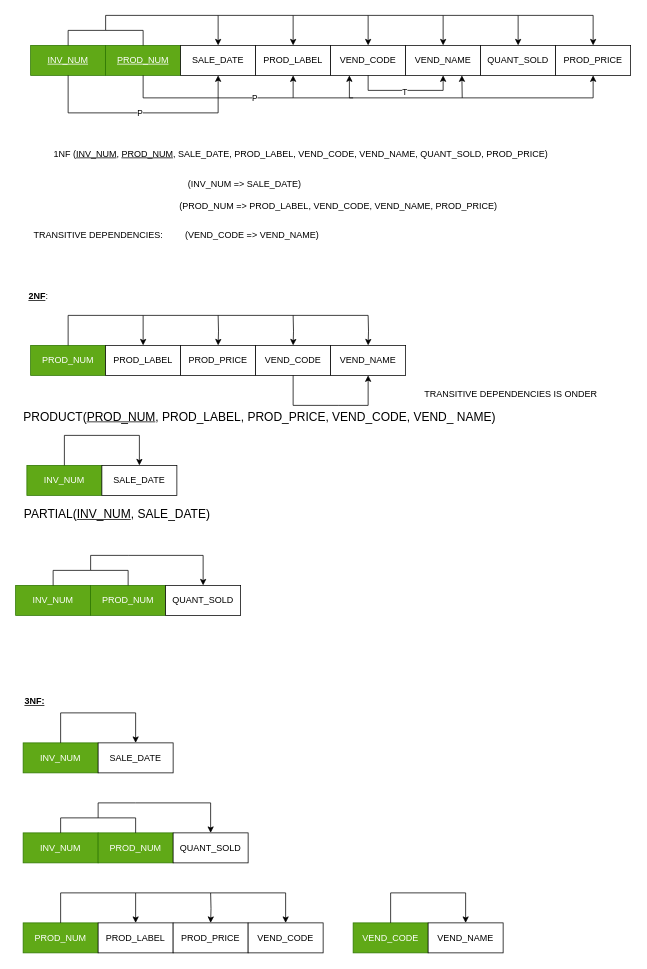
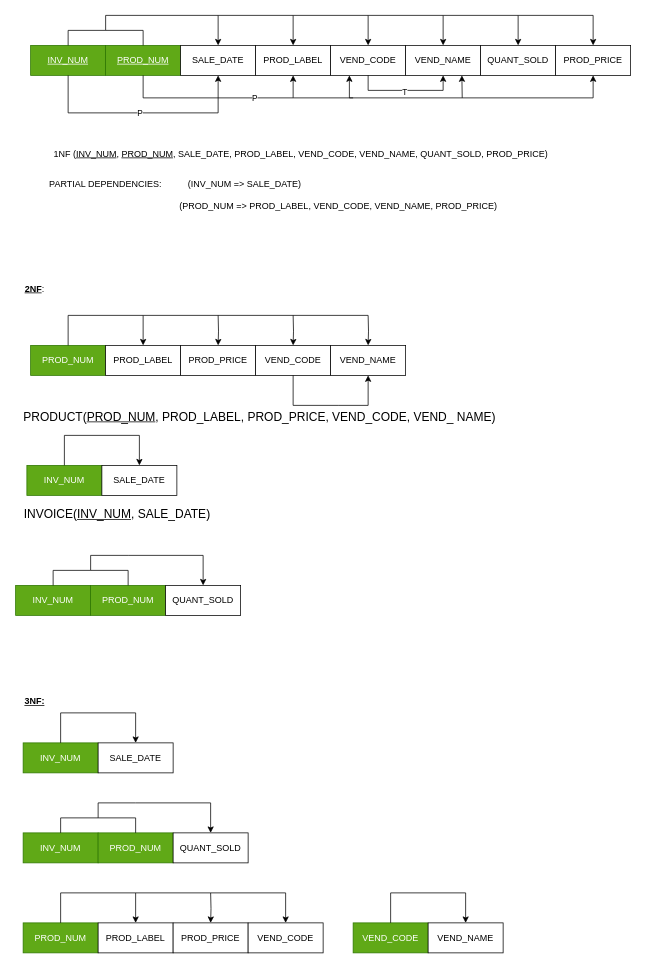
none -> (105, 184)
(98, 235) -> none
(252, 235) -> none
(38, 297) -> (34, 289)
(510, 394) -> none
(117, 514) -> (117, 514)
